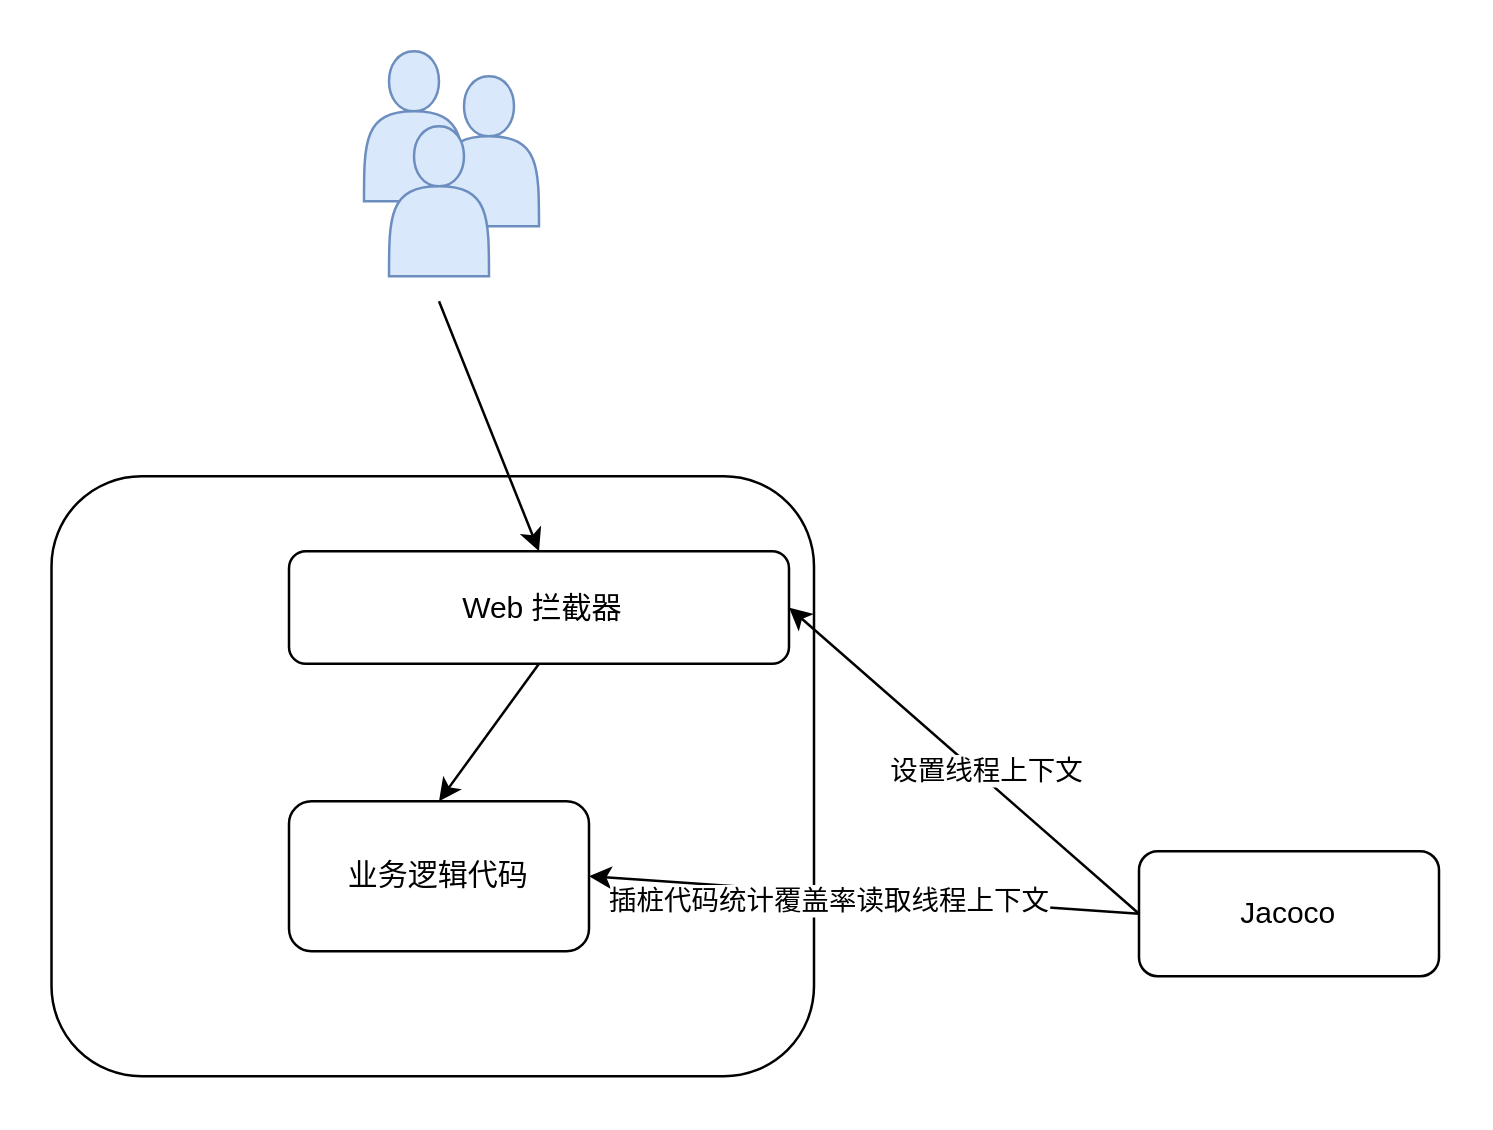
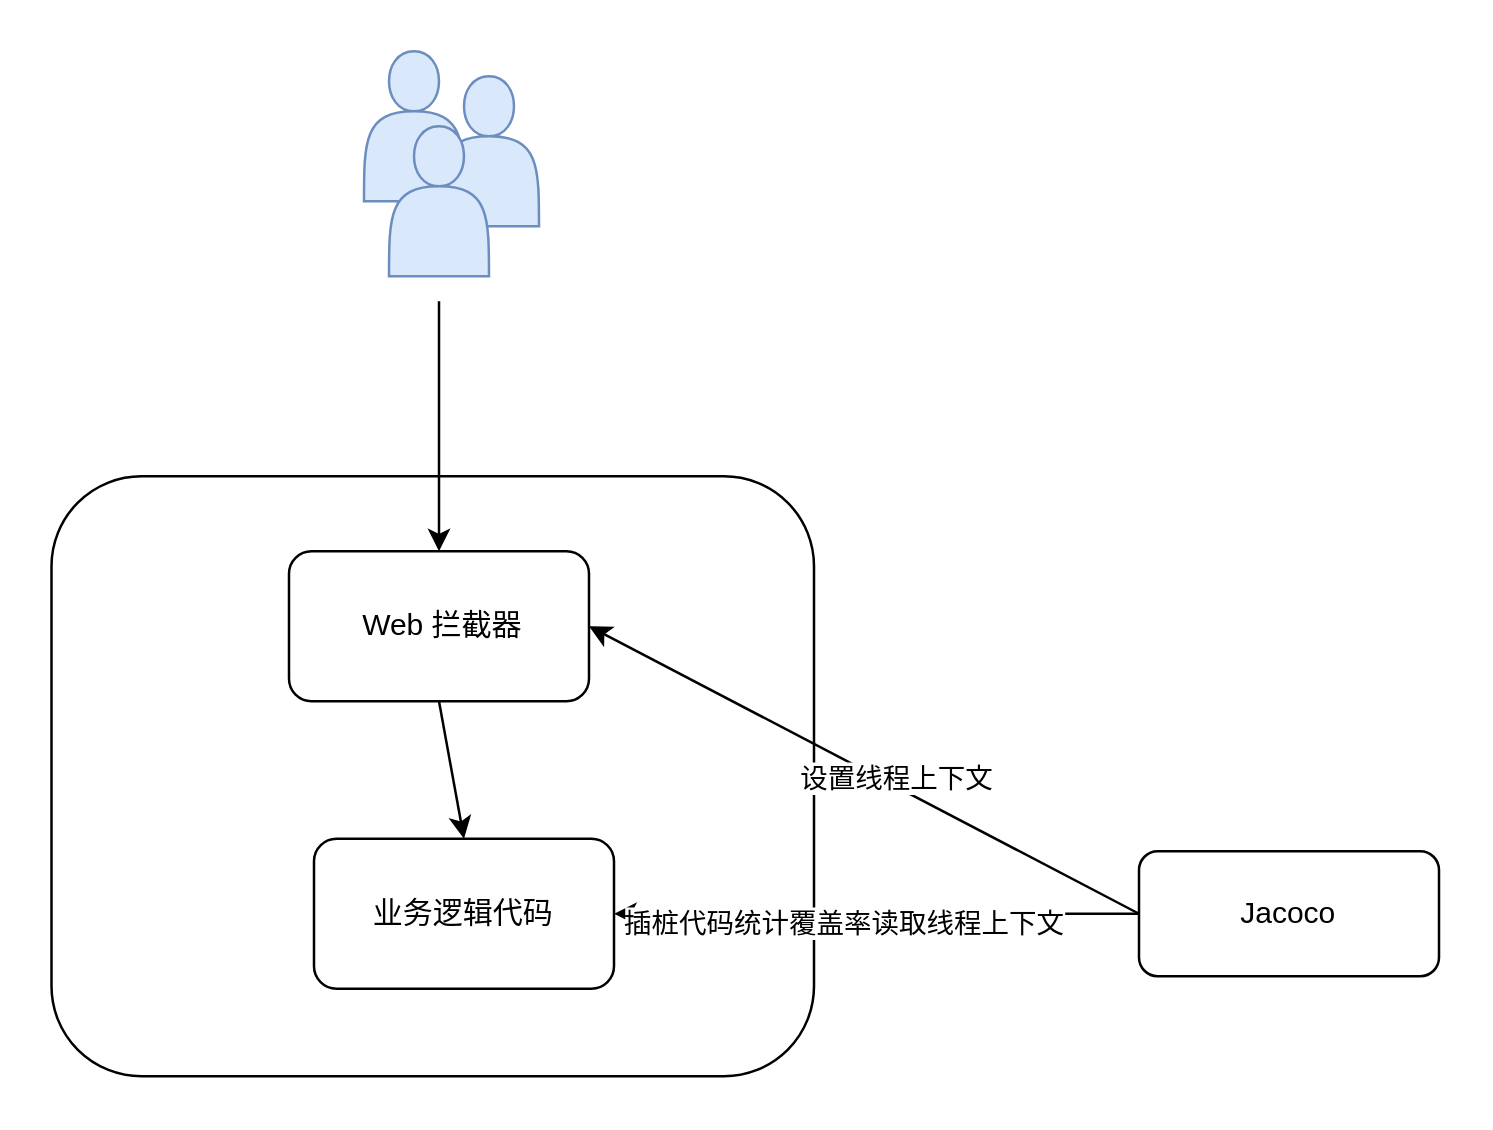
(539, 608) -> (439, 626)
(439, 876) -> (464, 914)
